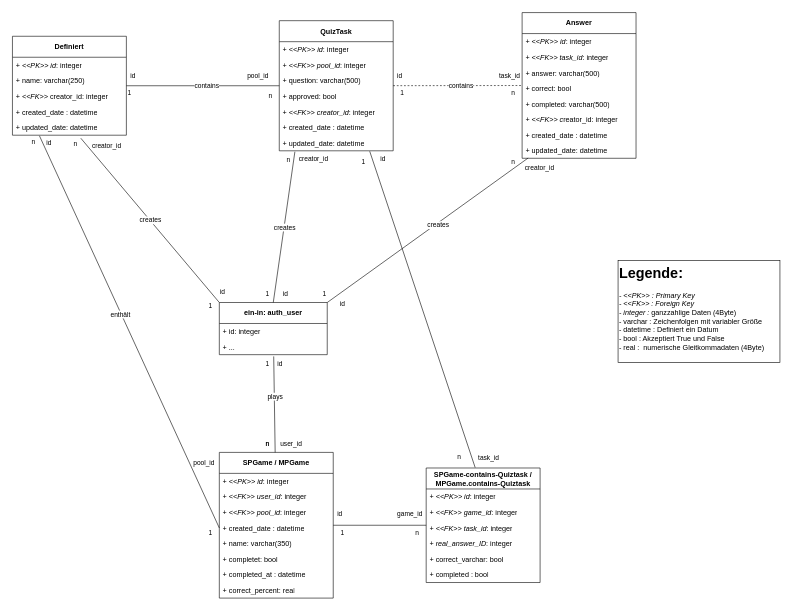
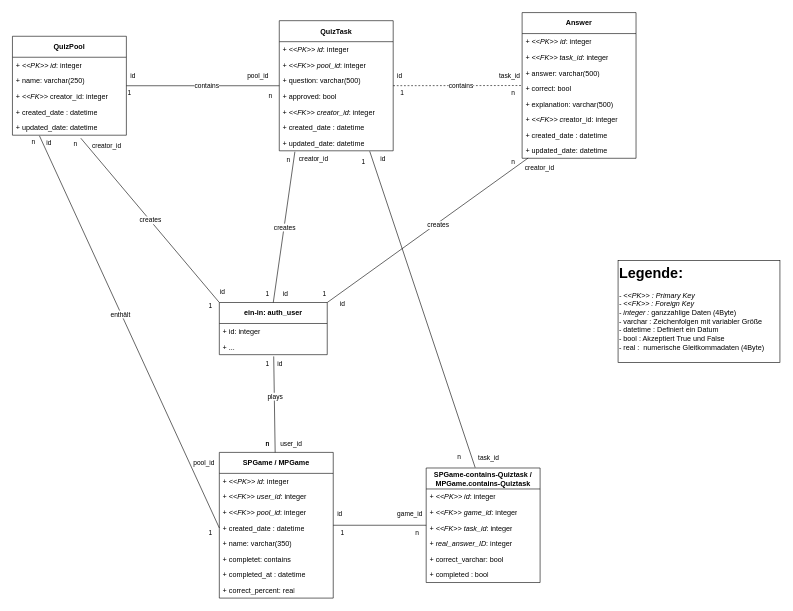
(69, 47) -> (69, 47)
(573, 105) -> (576, 105)
(252, 560) -> (261, 560)
